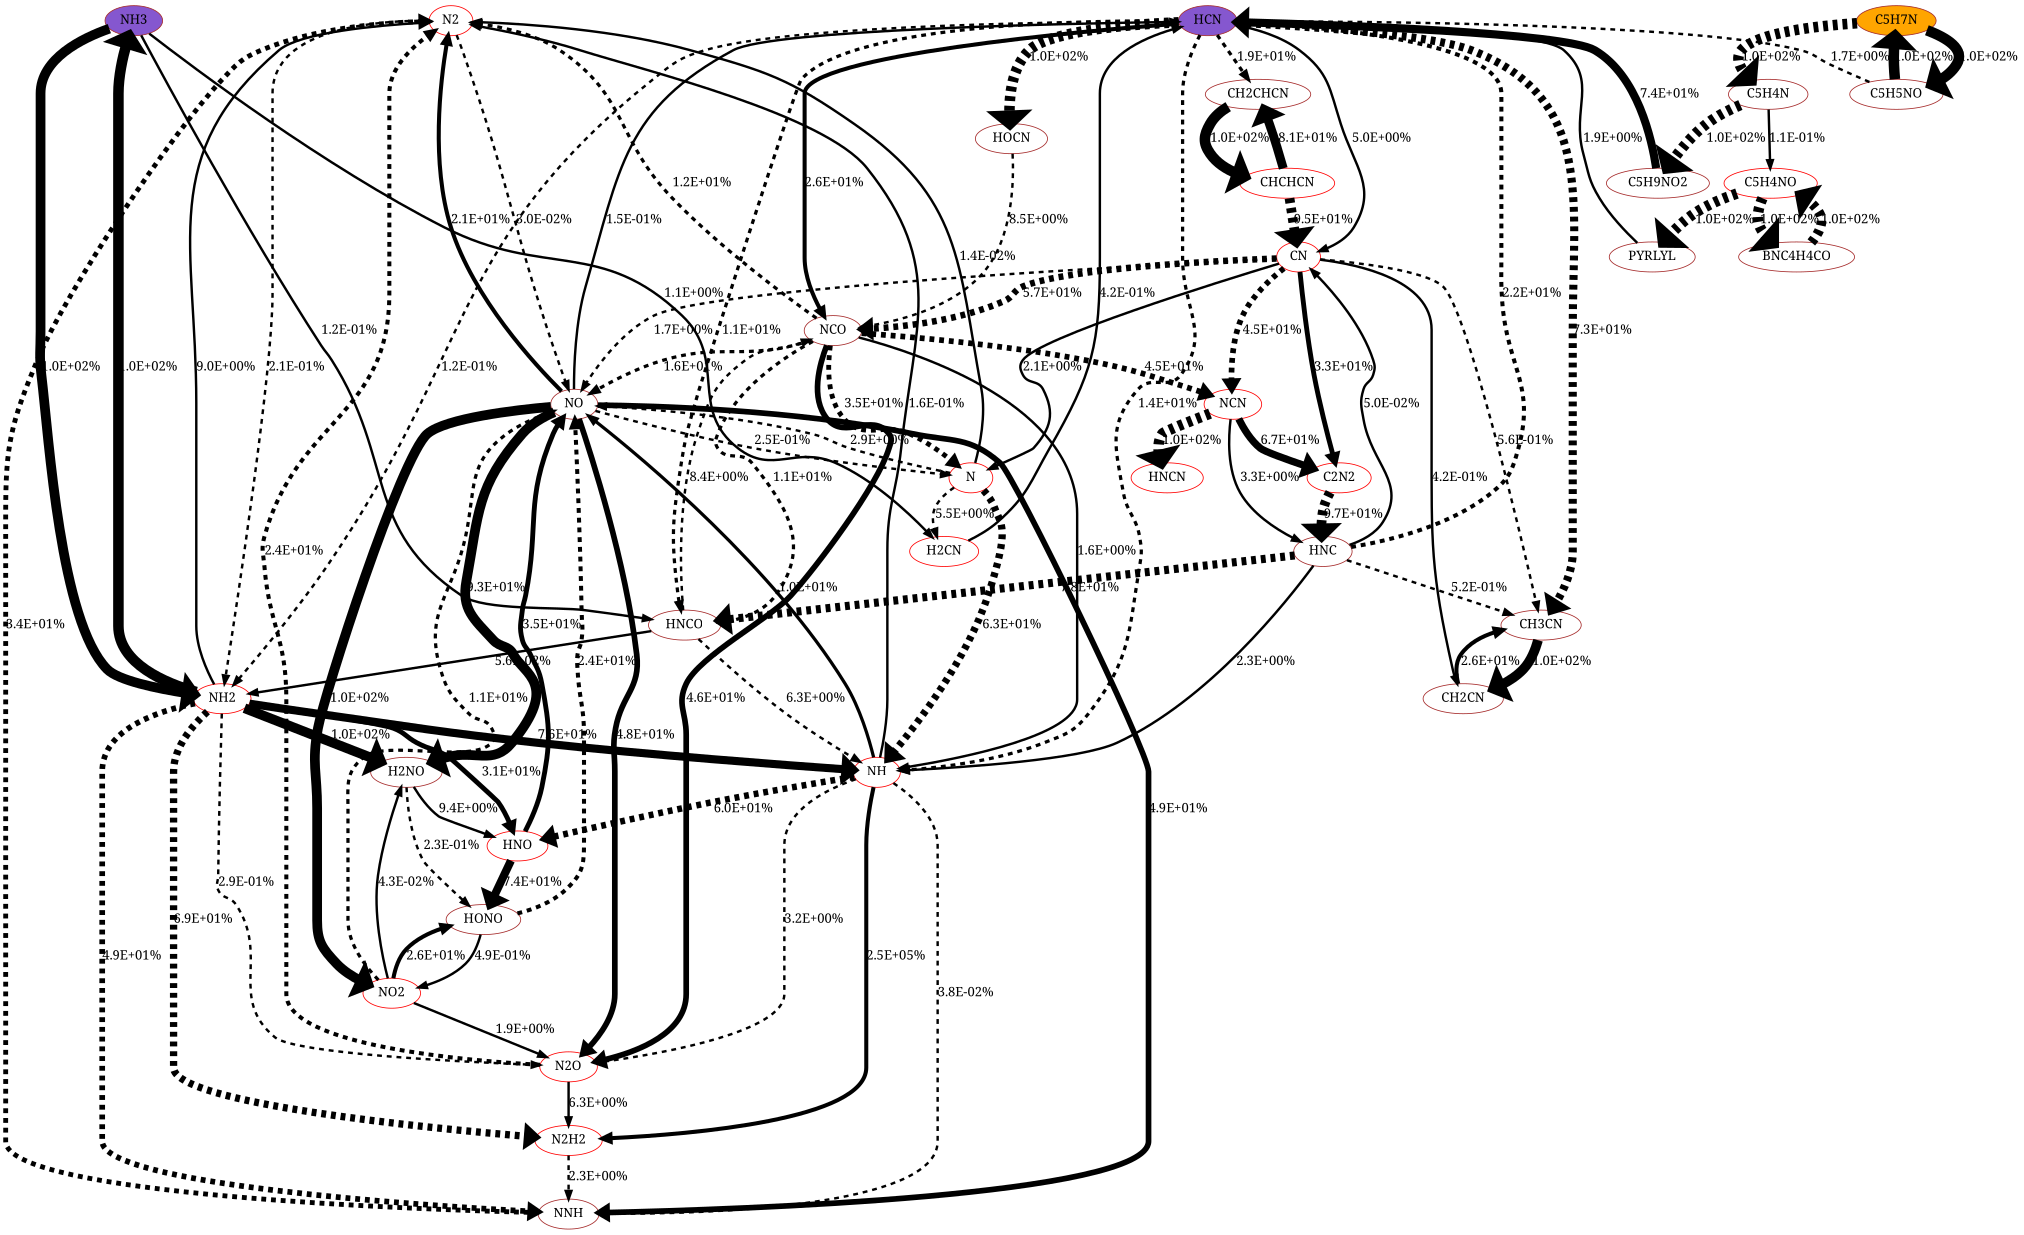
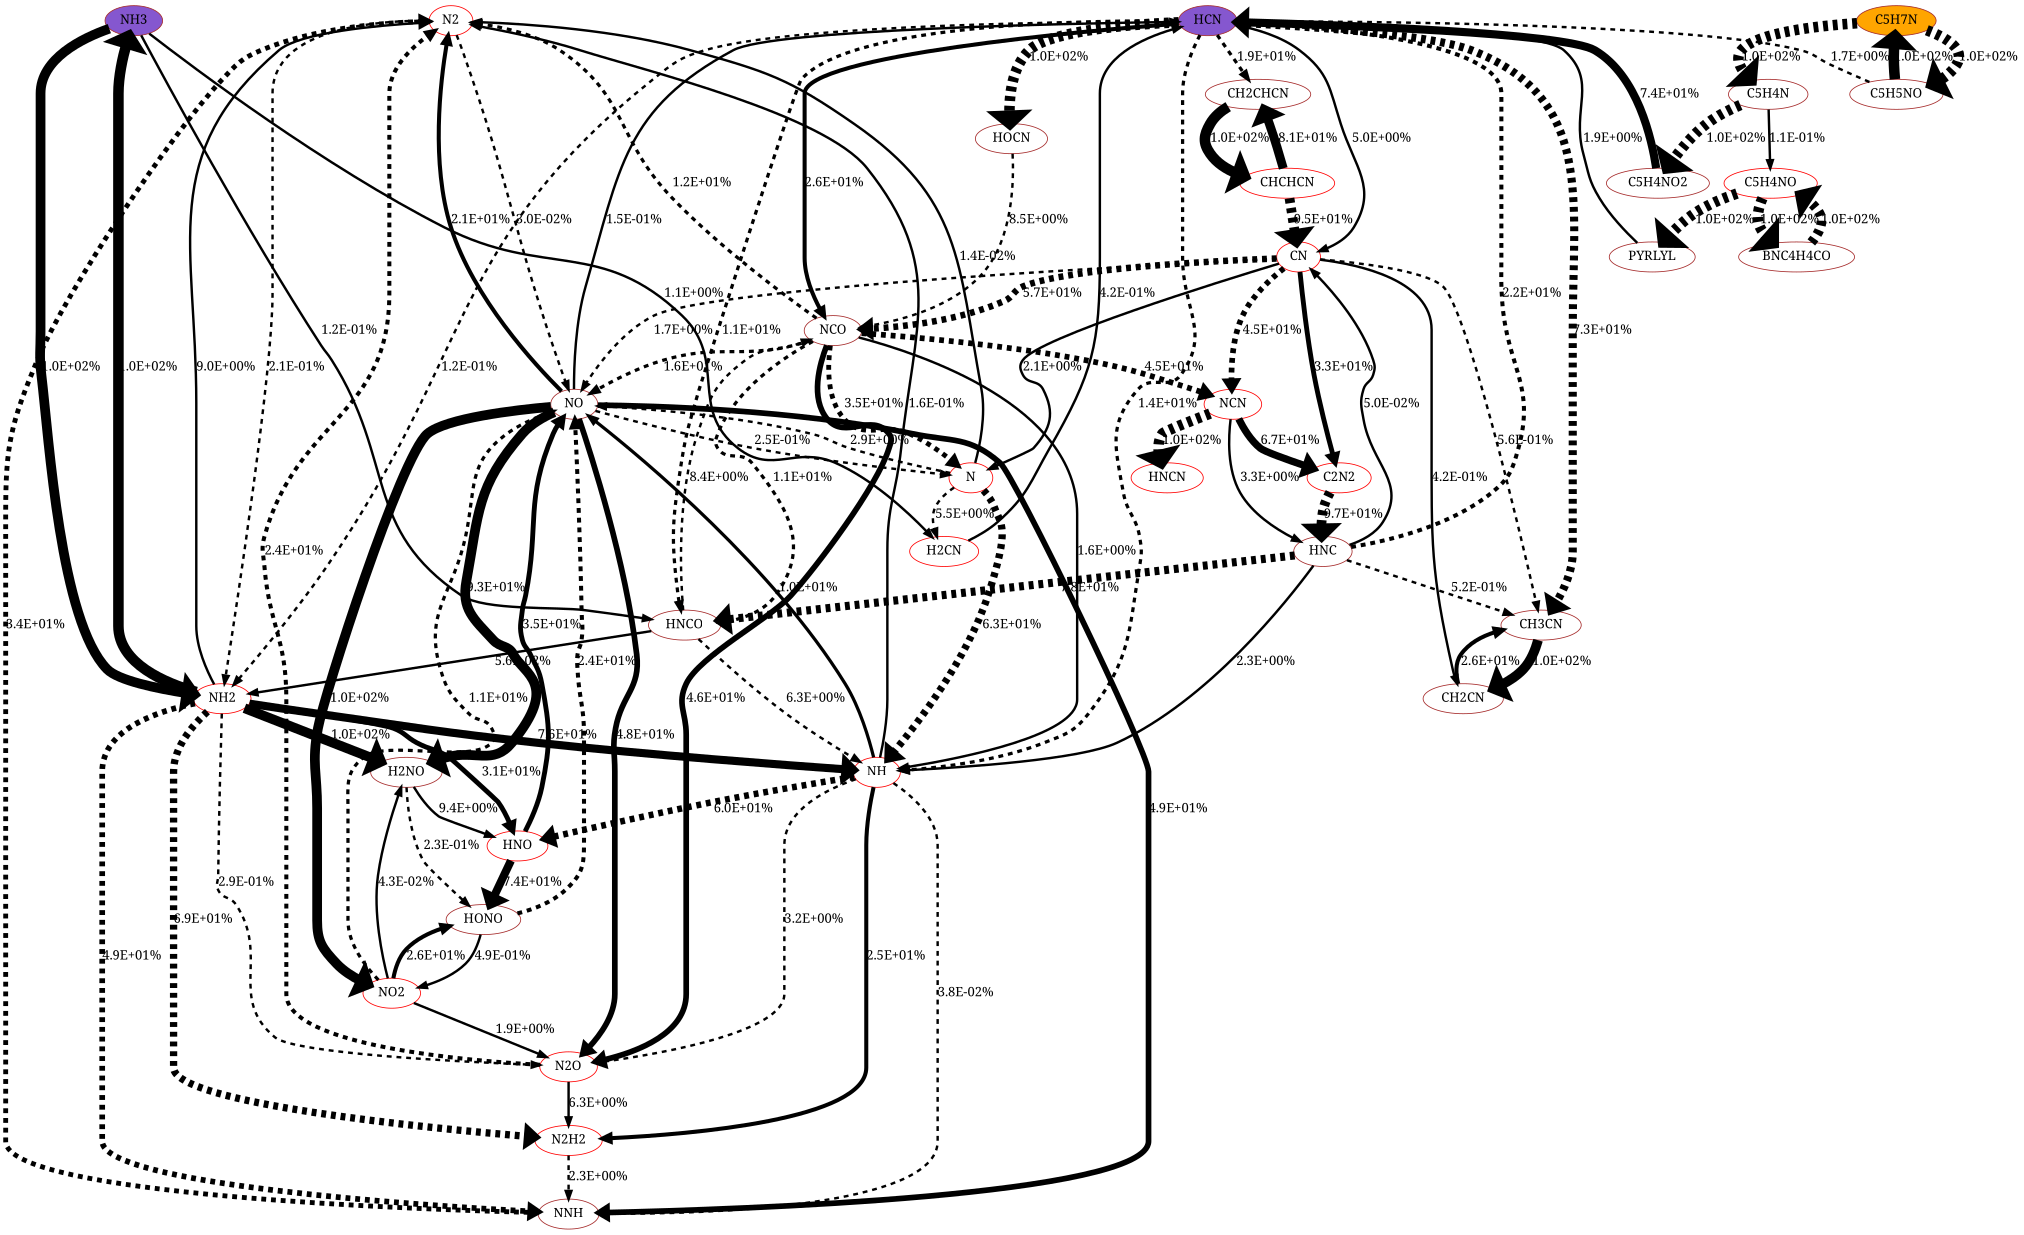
(1958, 51) -> (1958, 51)
(1658, 183) -> (1658, 183)
(896, 956) -> (896, 956)
